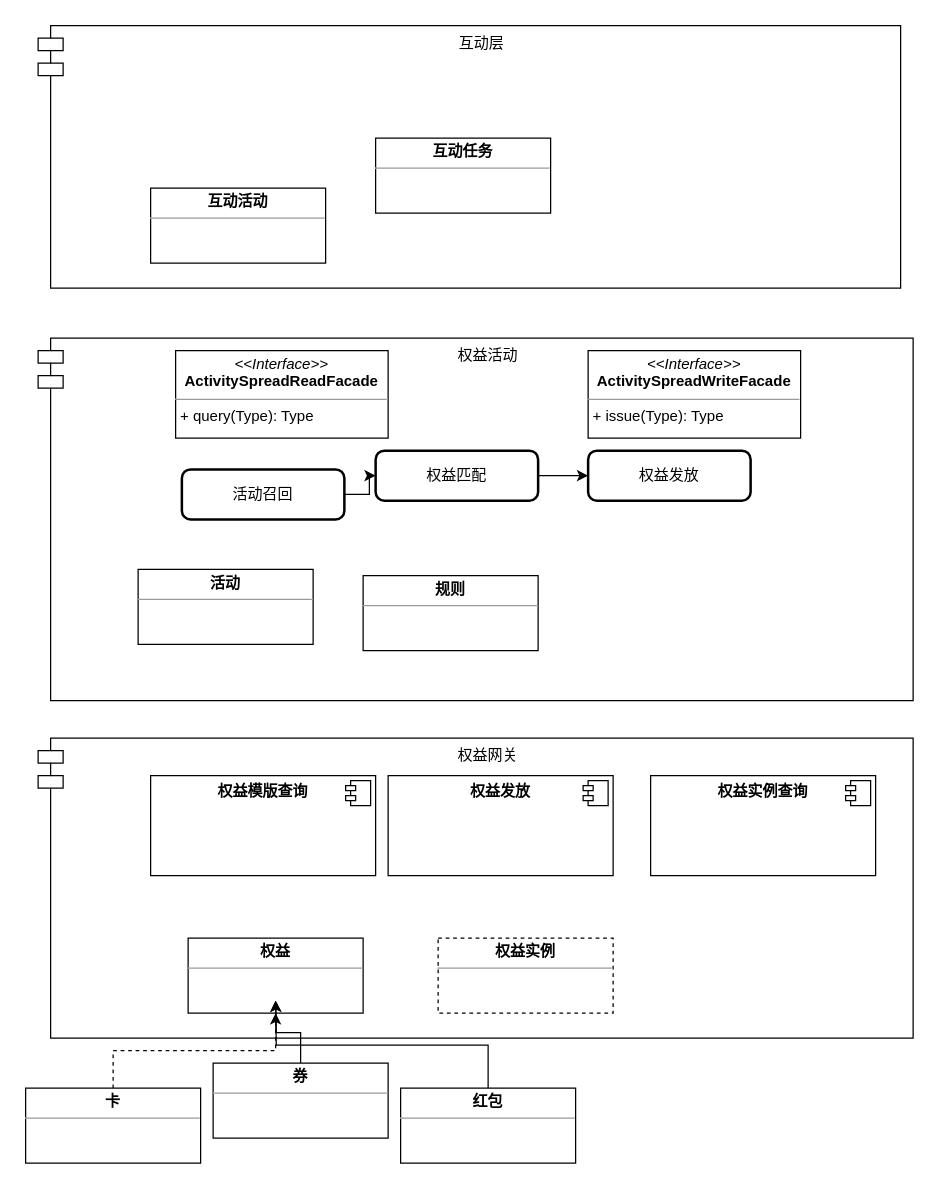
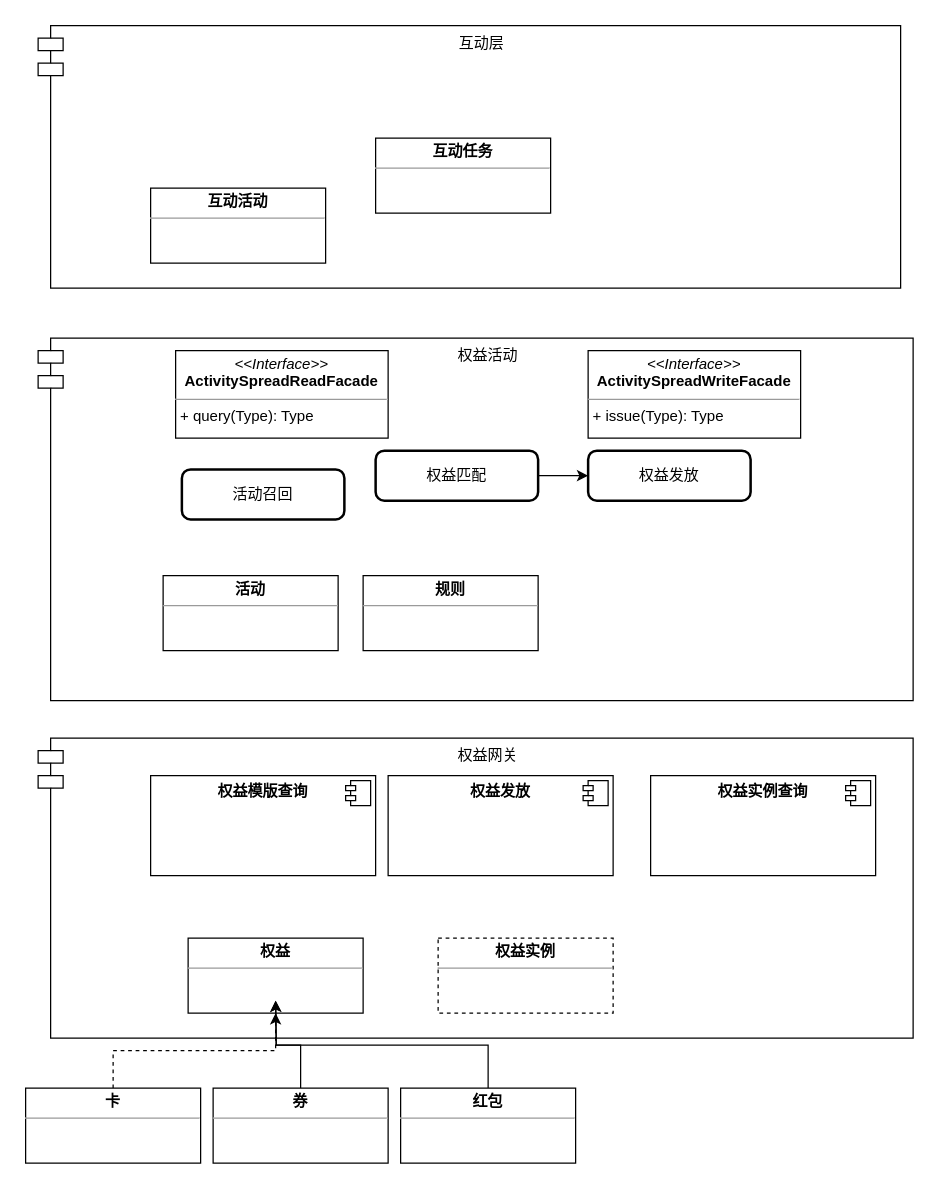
(366, 494) -> none
(226, 607) -> (251, 613)
(301, 1101) -> (301, 1126)
